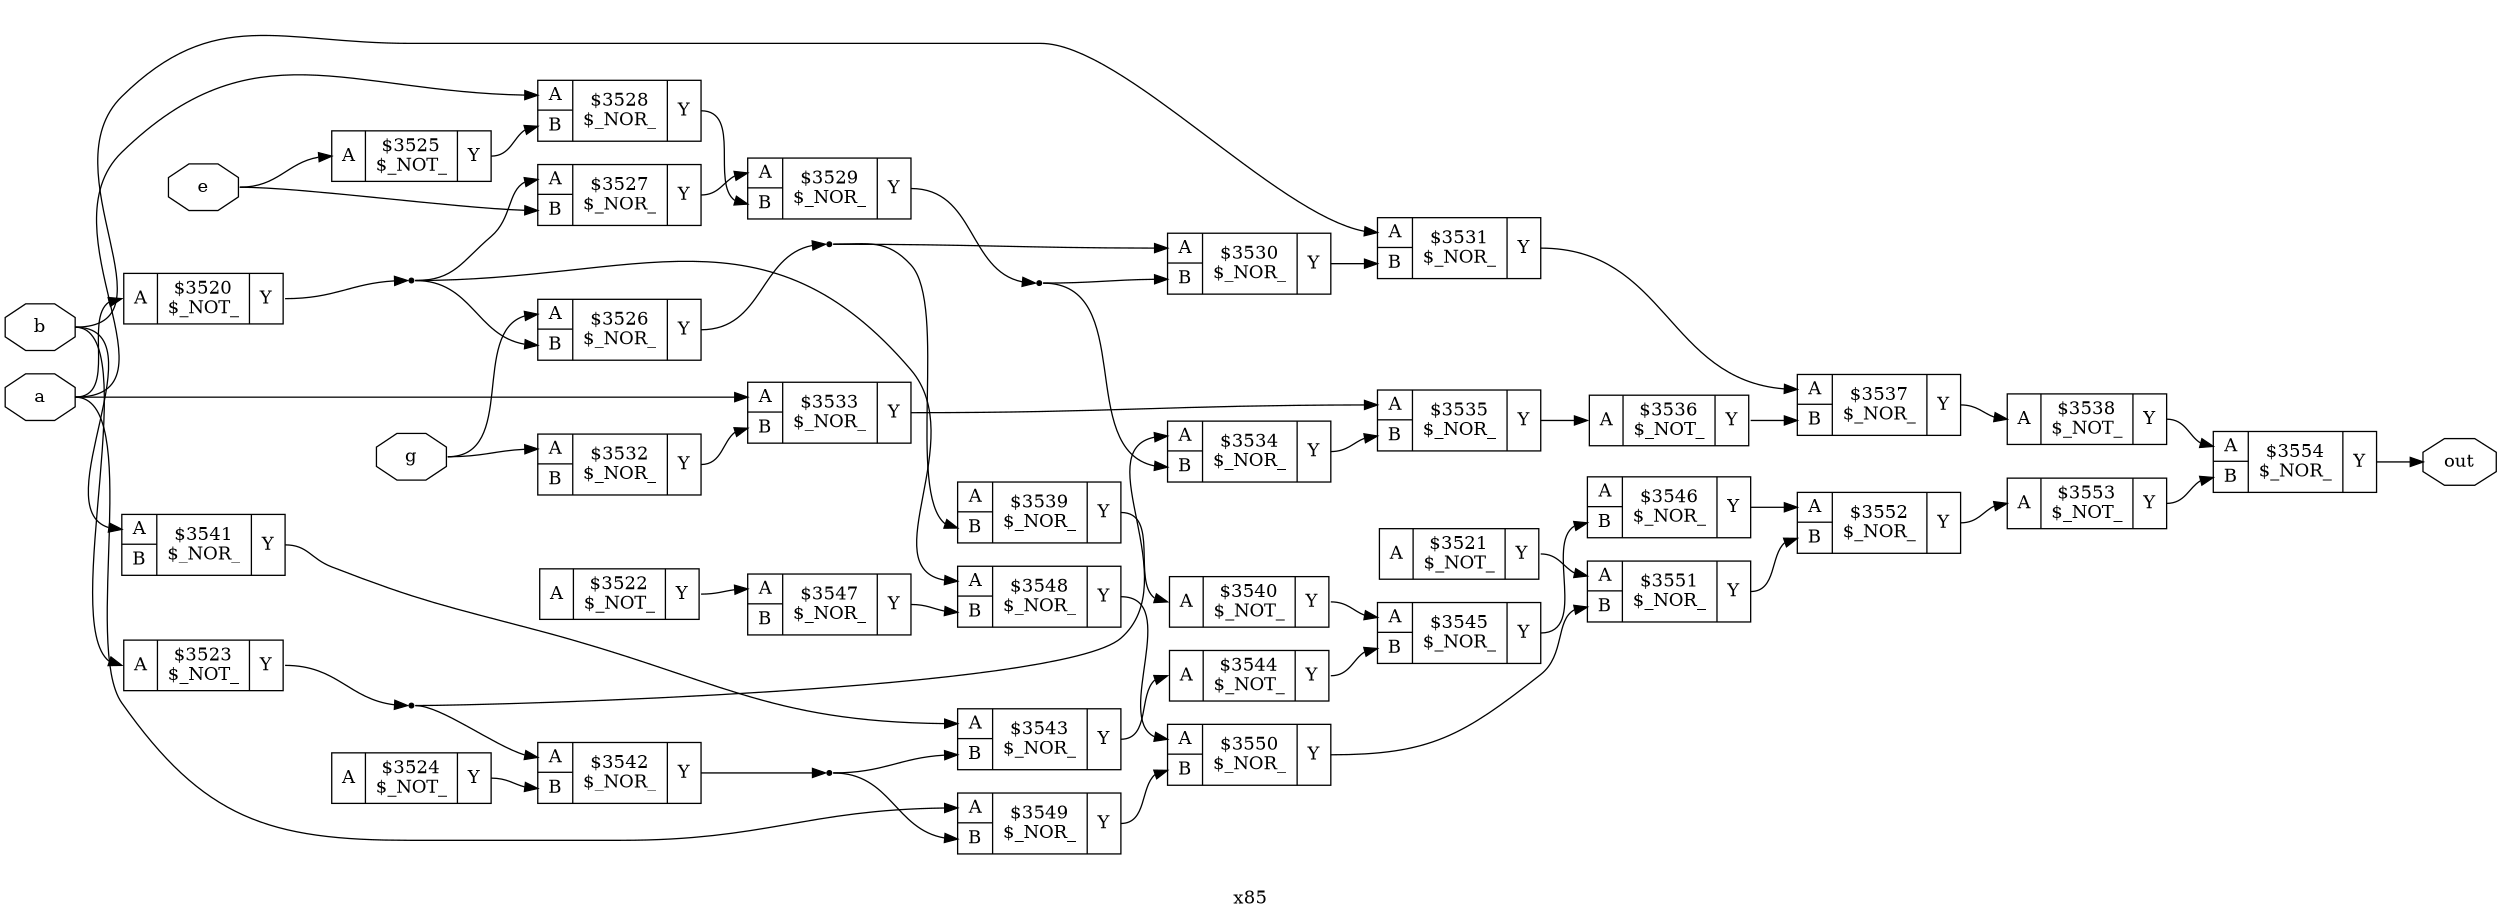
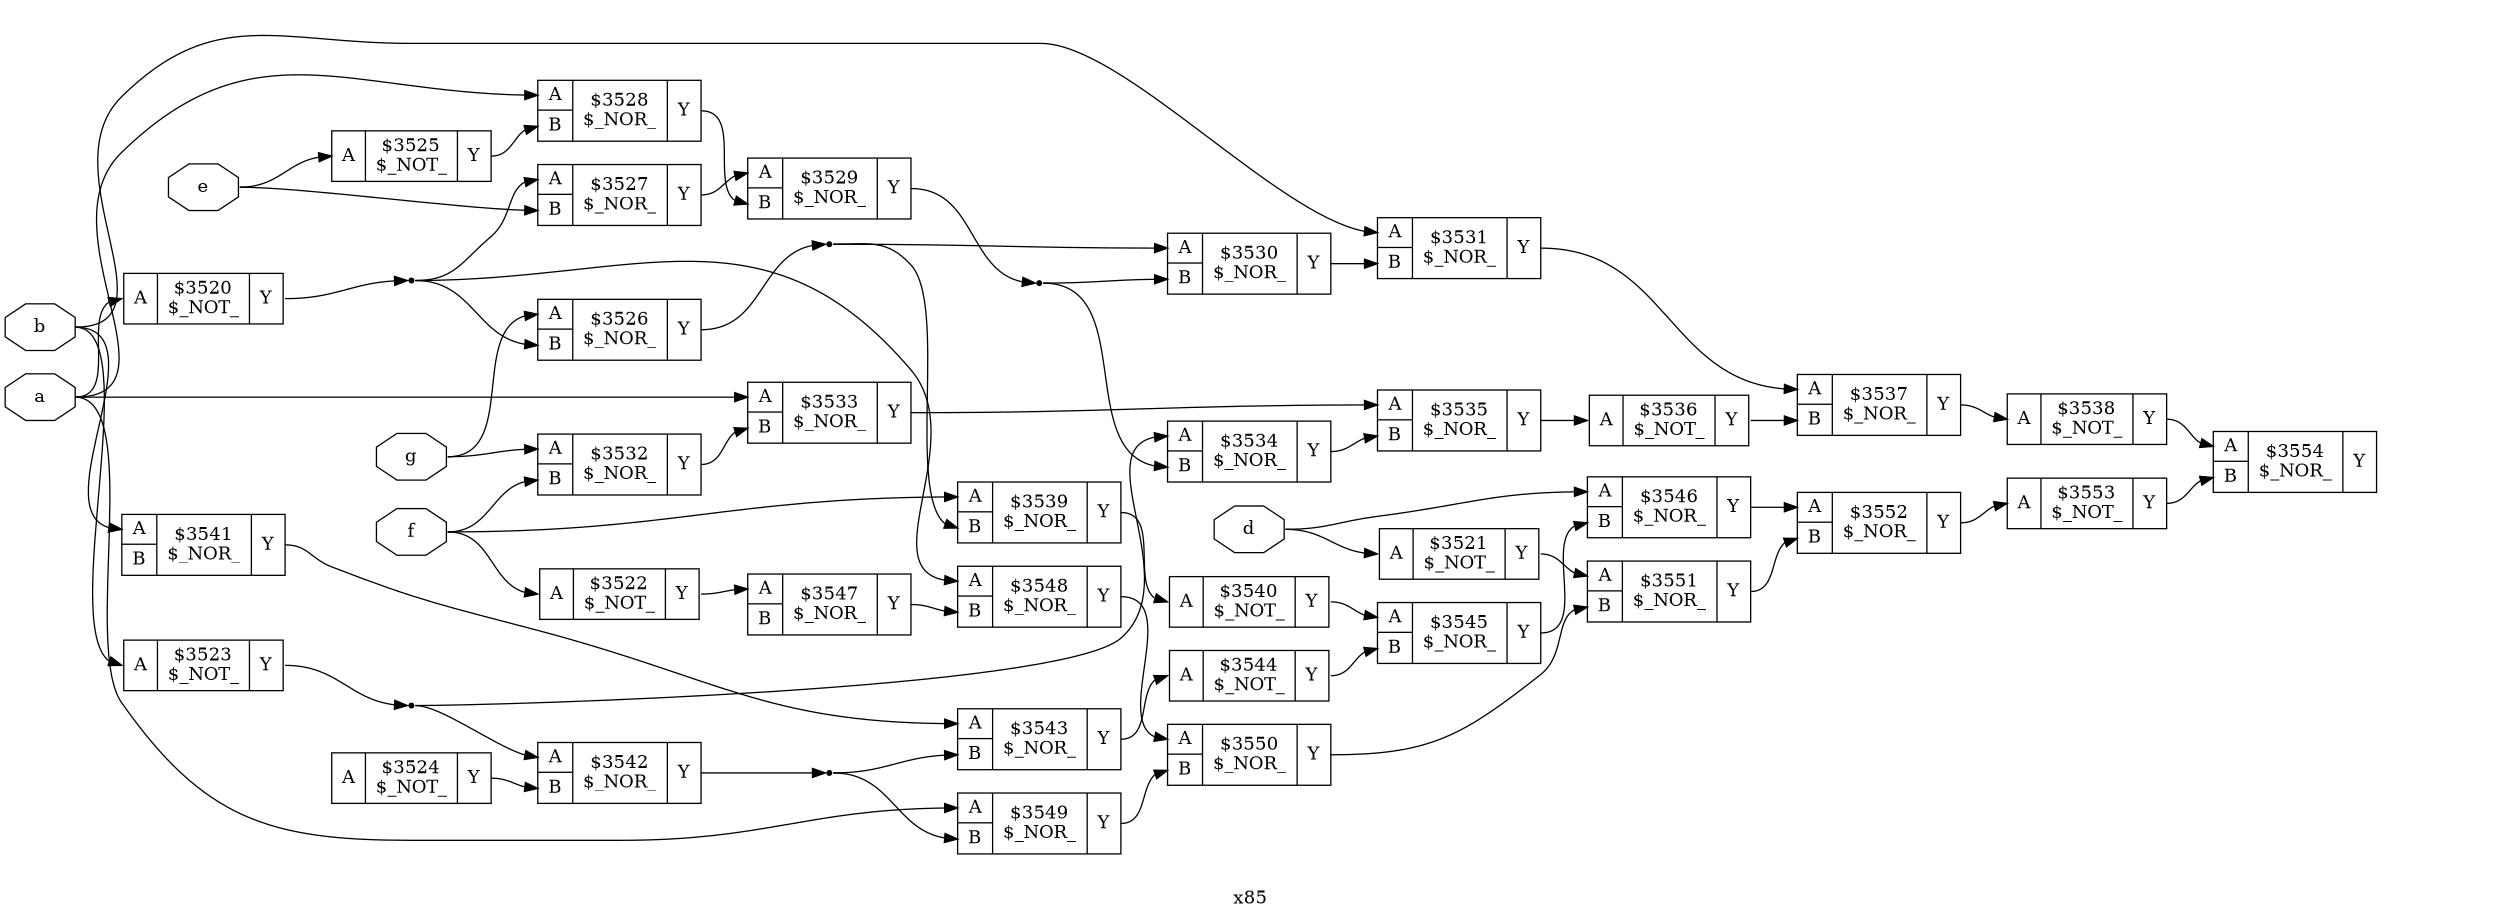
(2460, 462) -> none
none -> (1249, 529)
none -> (411, 532)
